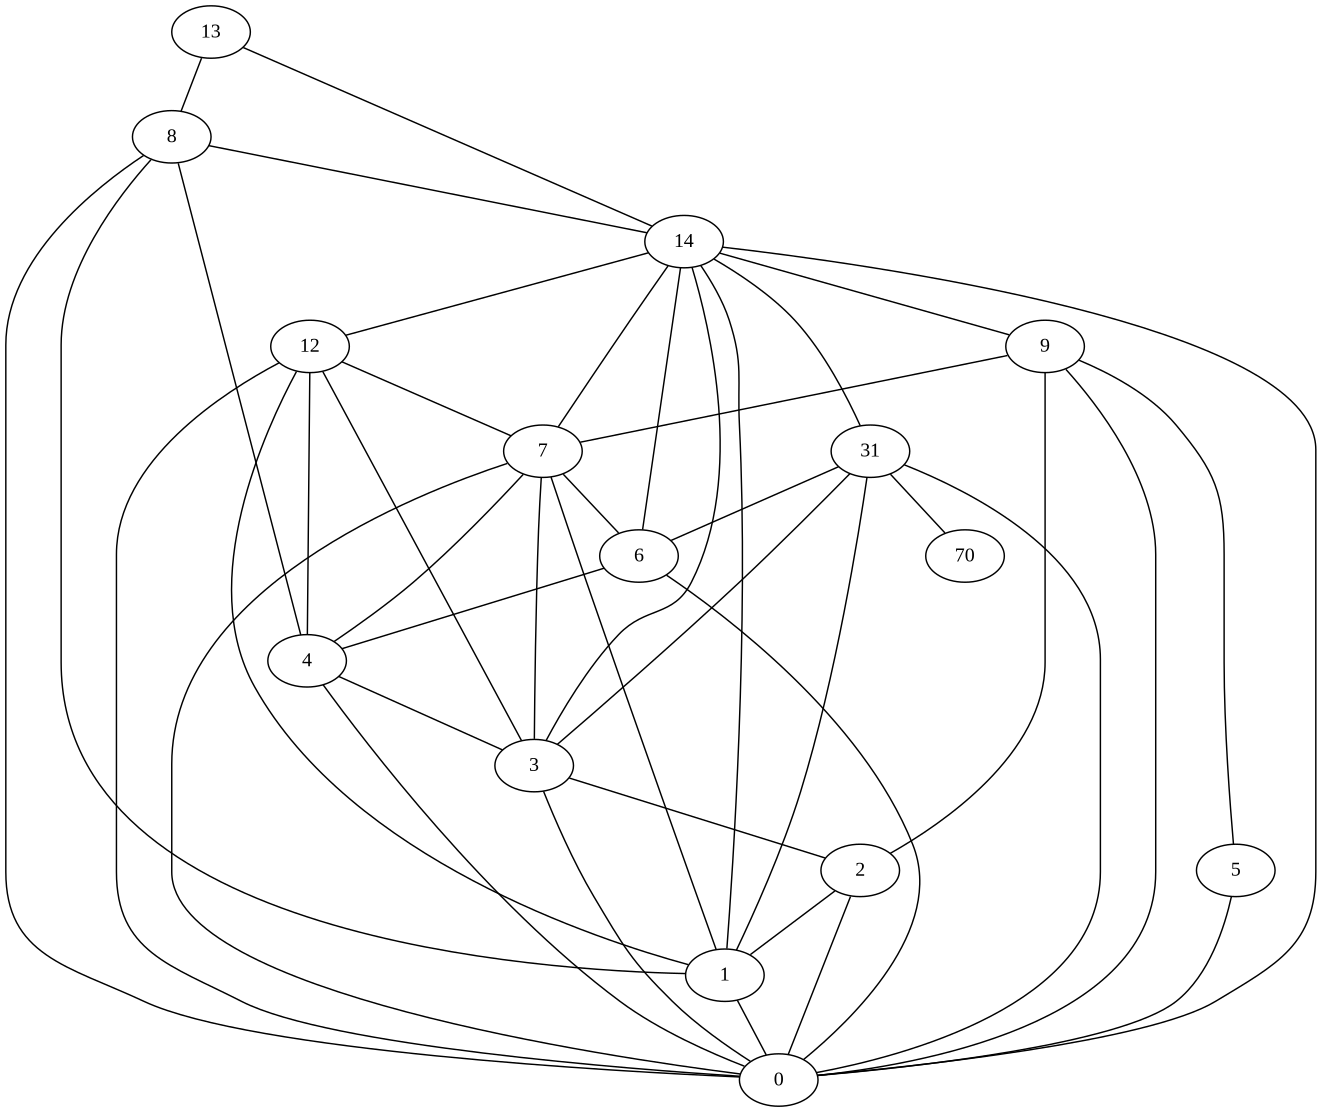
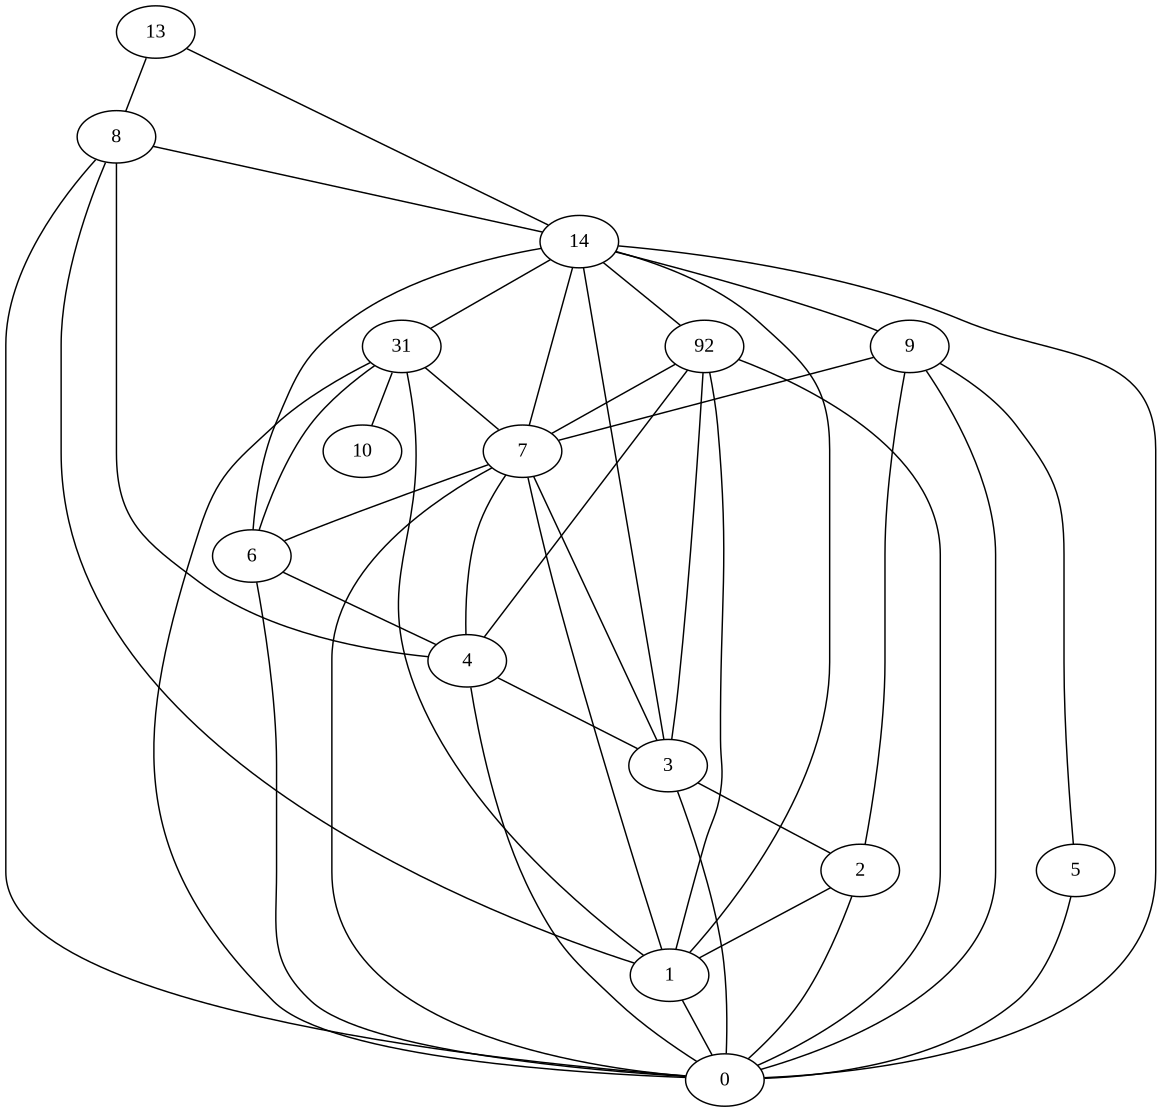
(310, 346) -> (704, 346)
(965, 556) -> (362, 451)
(699, 619) -> (462, 399)
